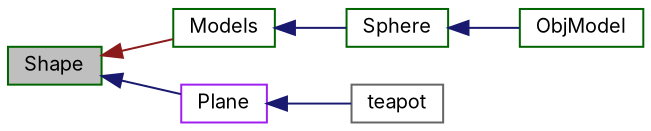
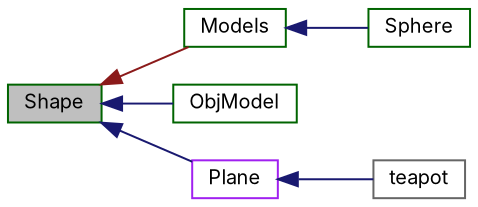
(494, 28) -> (148, 104)
